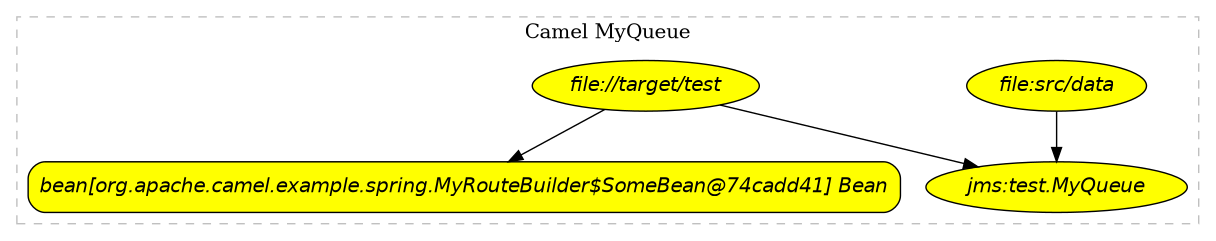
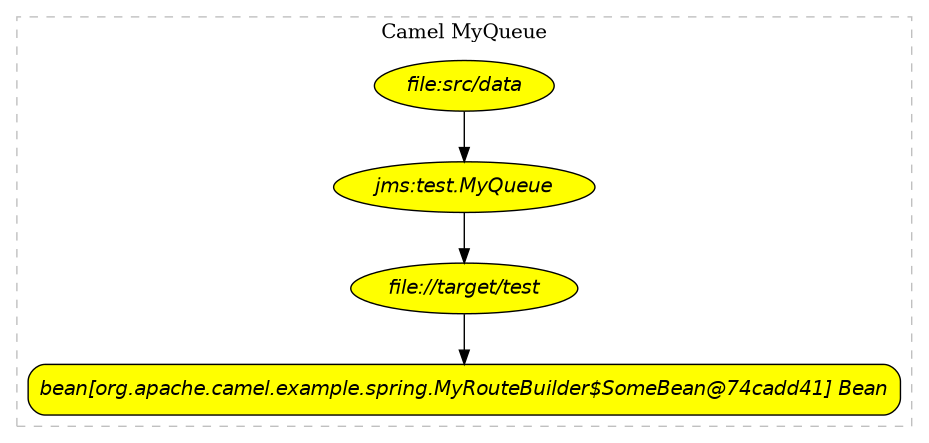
(842, 134) -> (464, 231)
